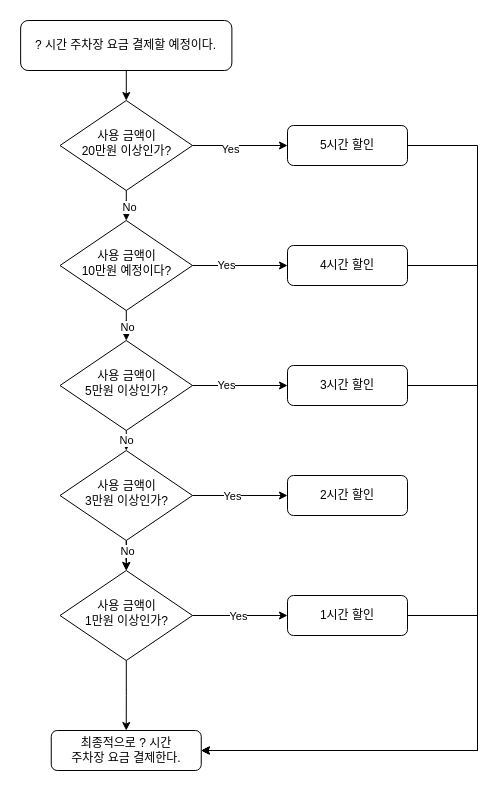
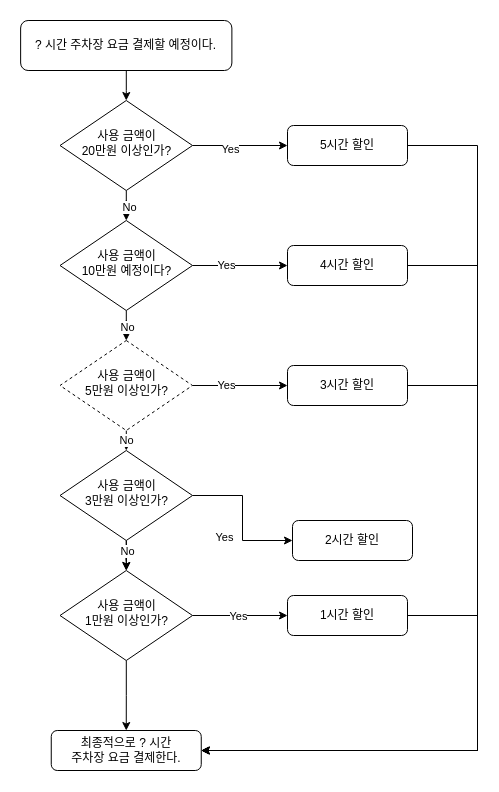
(126, 386) -> (126, 386)
(348, 496) -> (353, 541)
